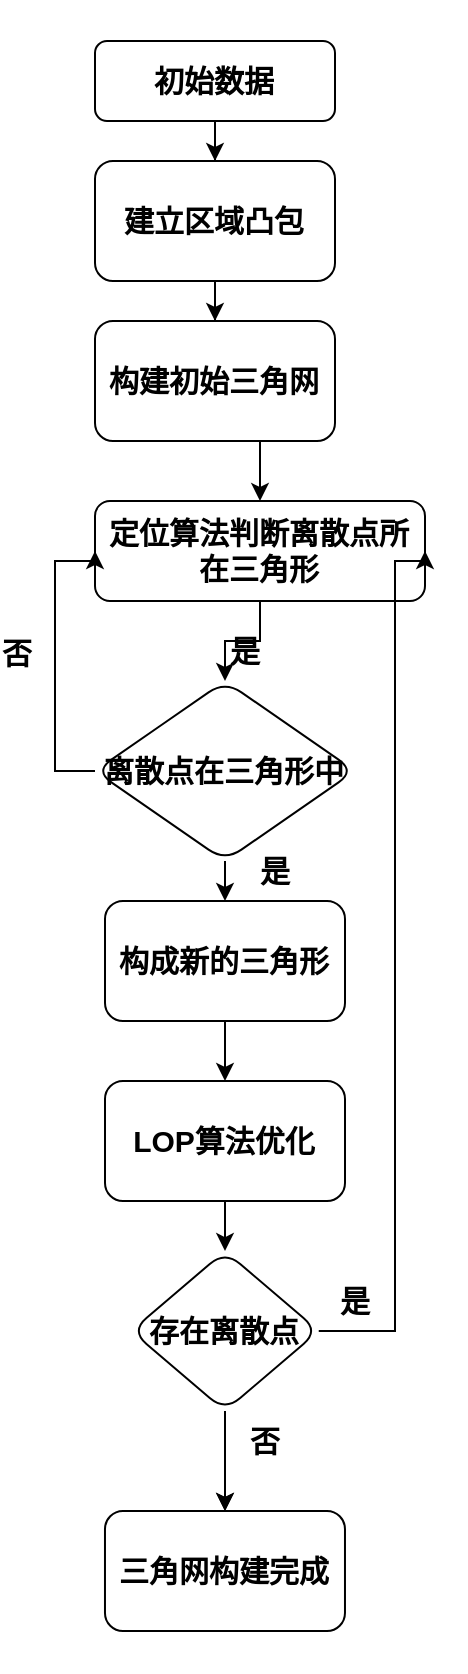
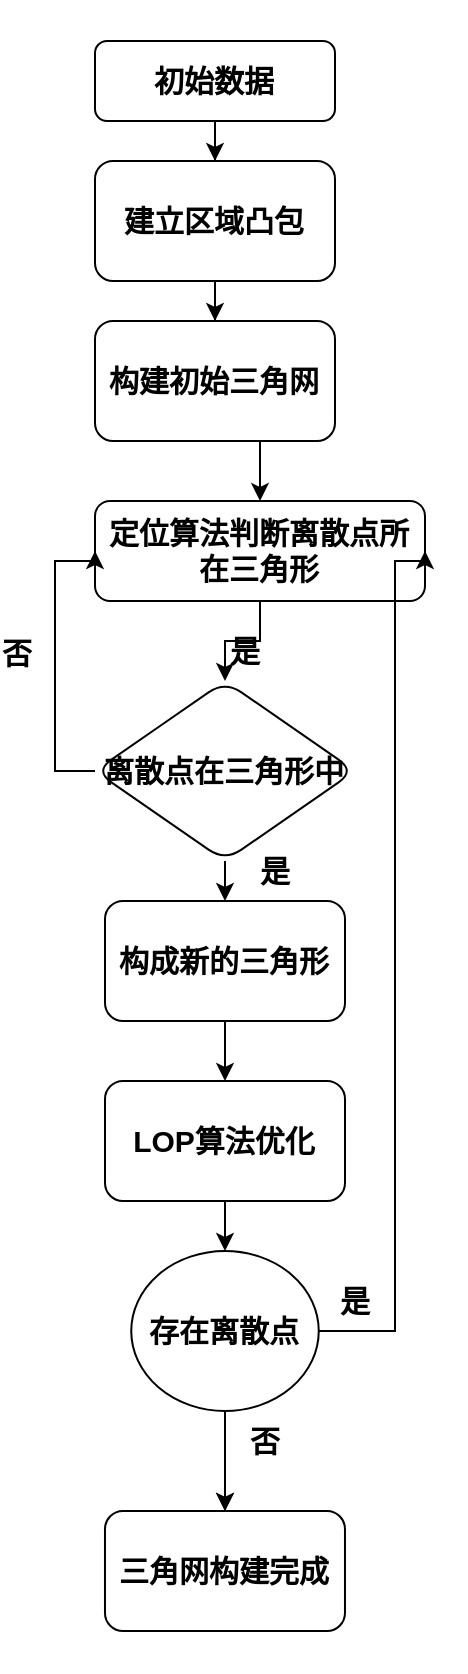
(225, 1331) -> (225, 1331)
